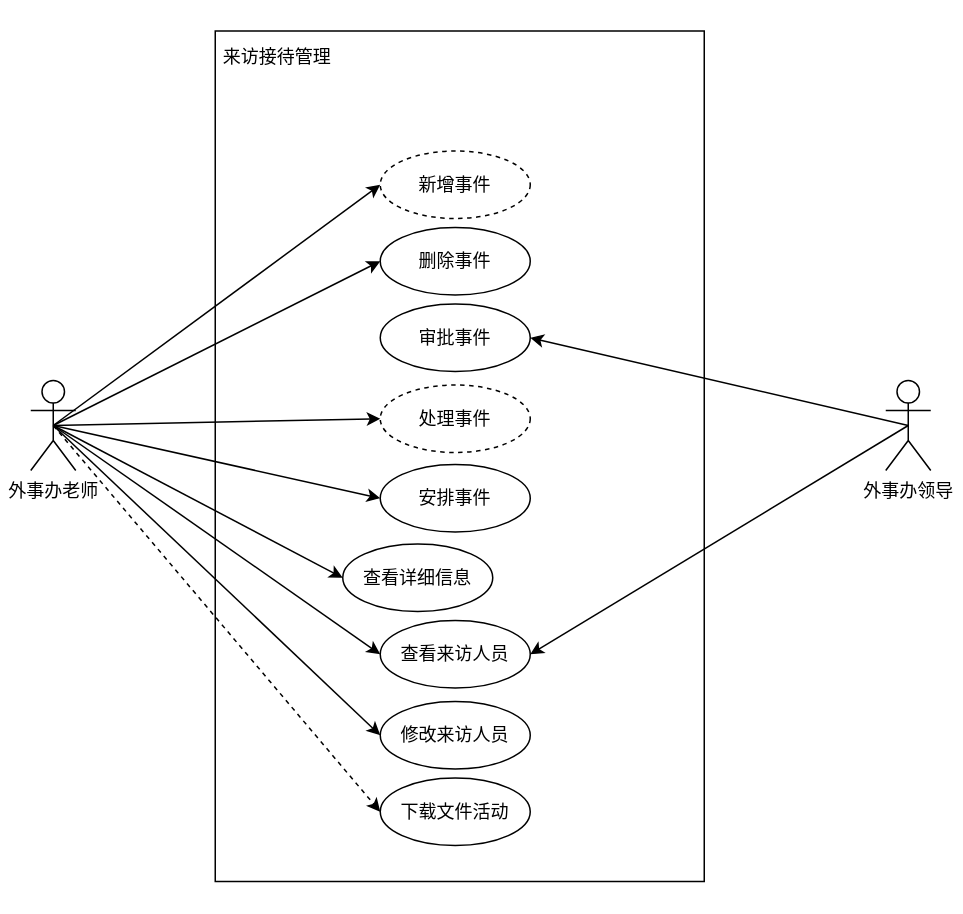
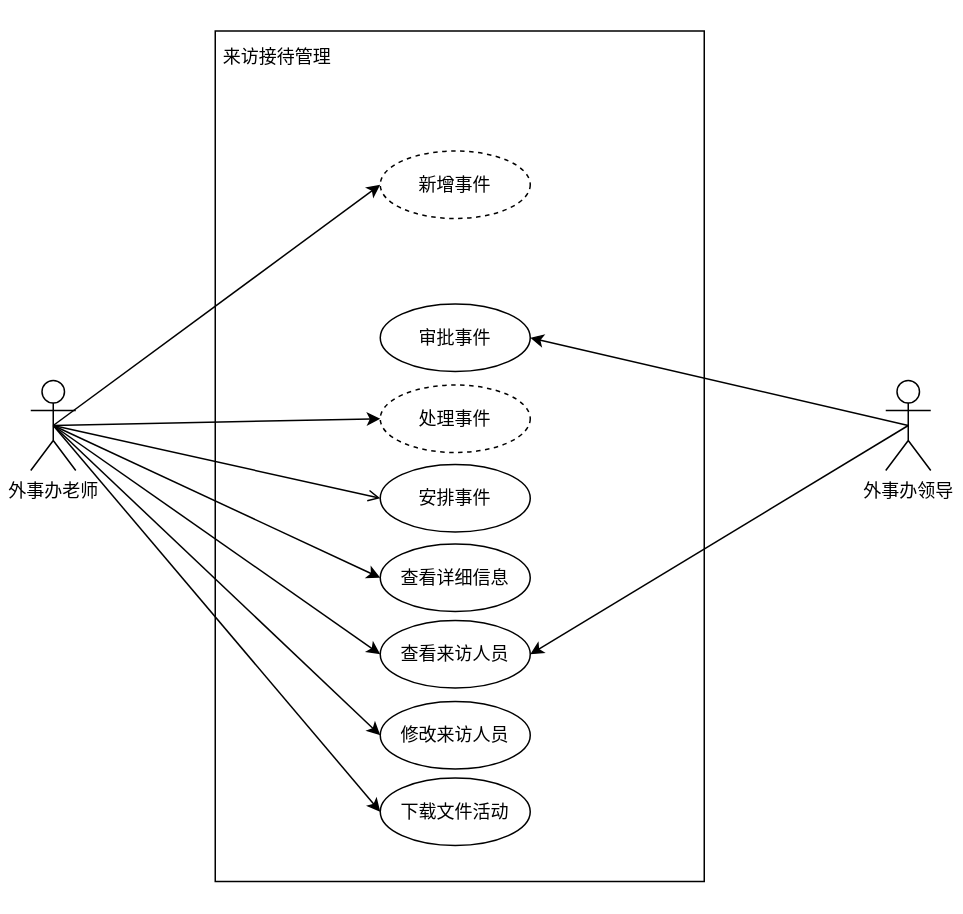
(455, 261) -> none
(223, 340) -> none
(369, 495) -> (371, 496)
(418, 578) -> (455, 578)
(218, 620) -> (218, 620)
